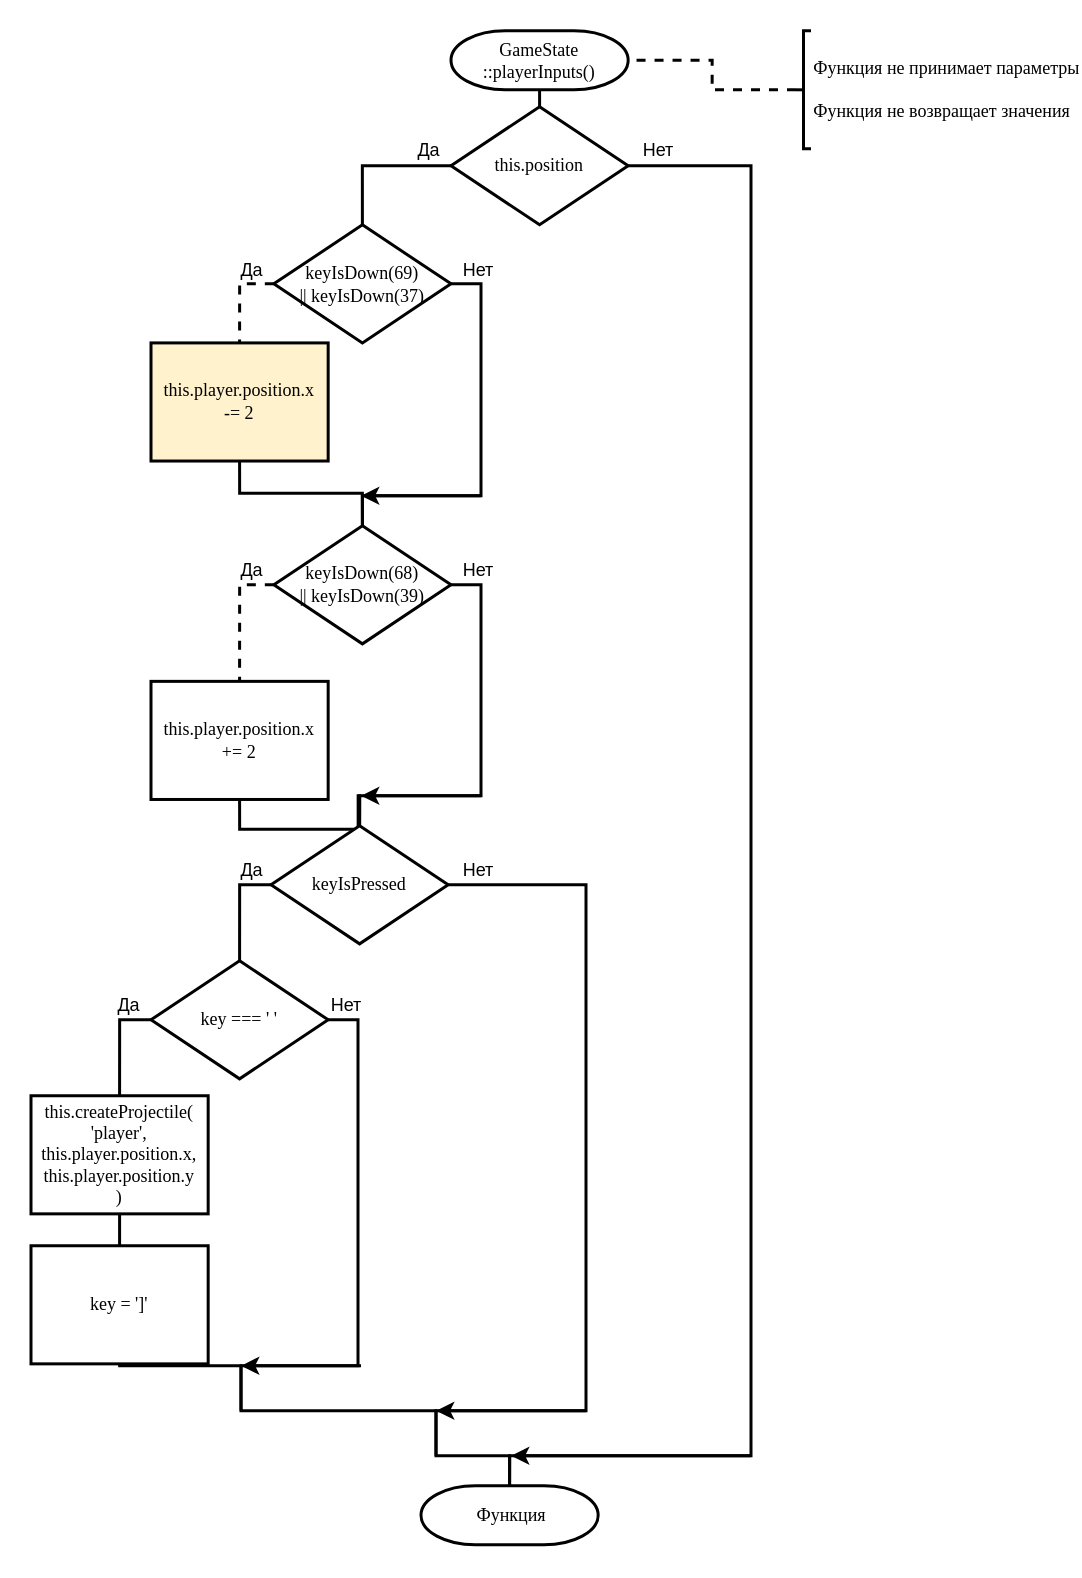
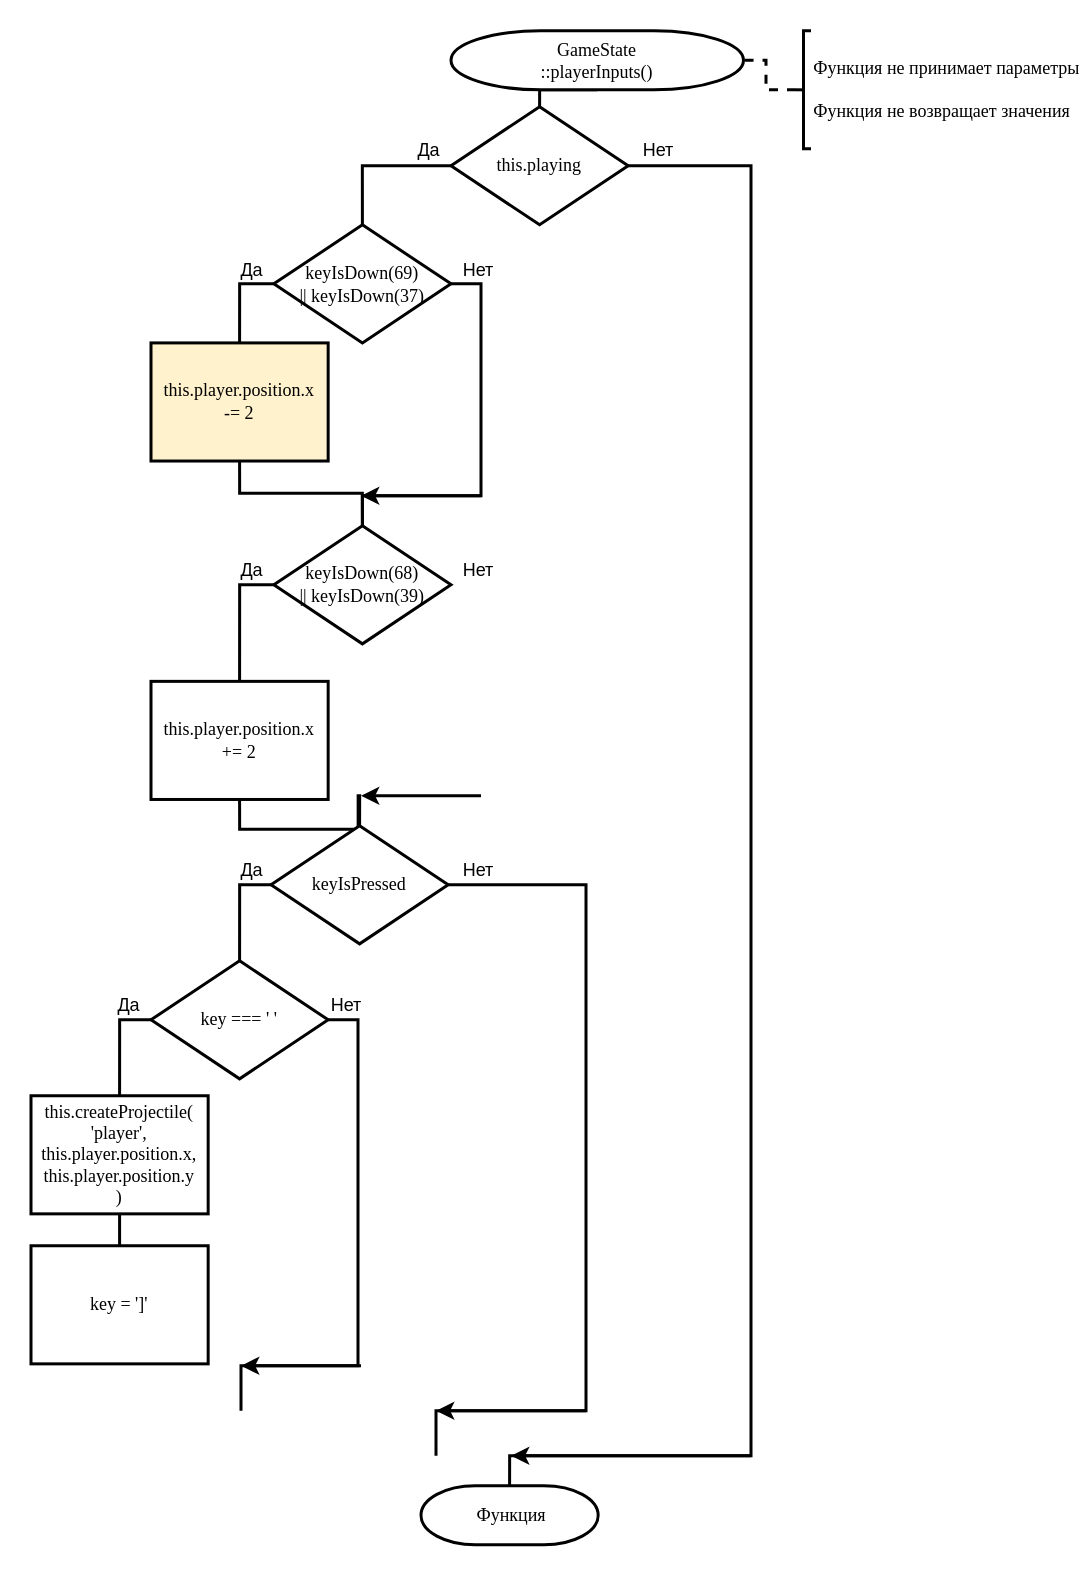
(539, 60) -> (597, 60)
(539, 166) -> (539, 166)
(239, 299) -> (239, 299)
(239, 618) -> (239, 618)
(481, 675) -> none
(337, 1411) -> none
